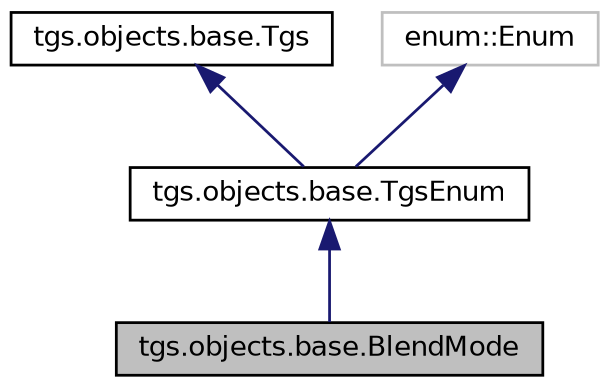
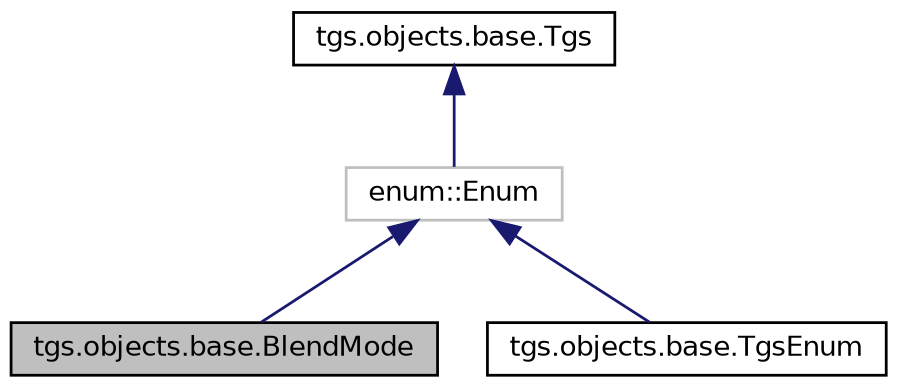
(261, 126) -> (454, 131)
(330, 286) -> (327, 279)
